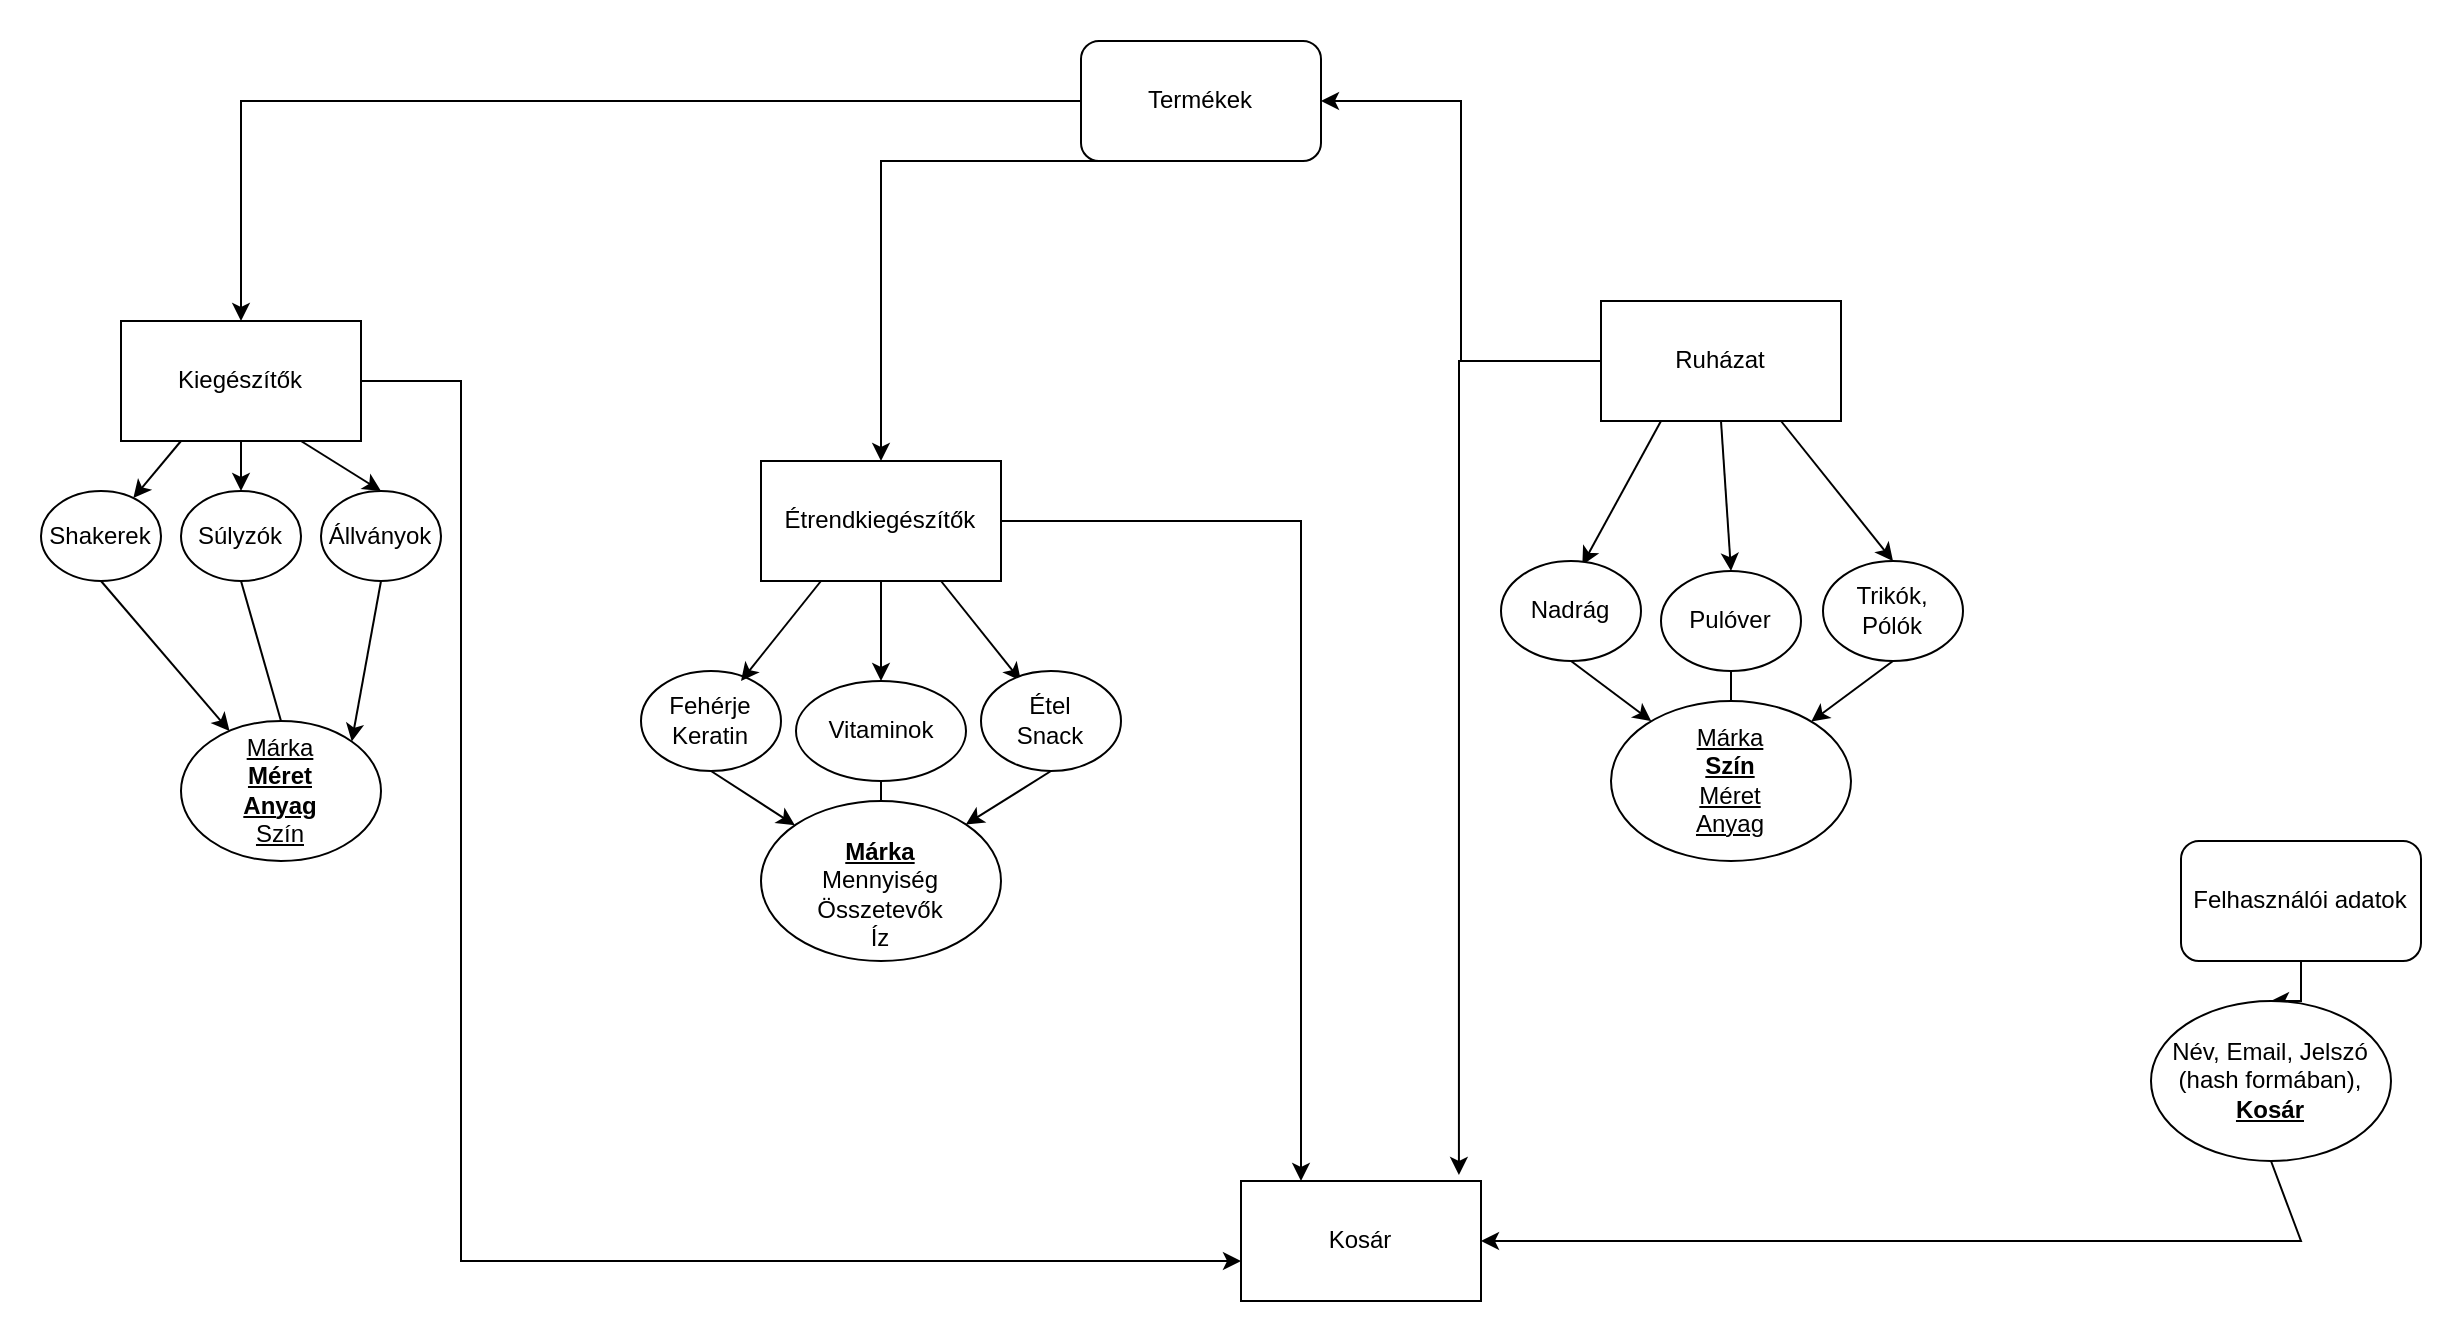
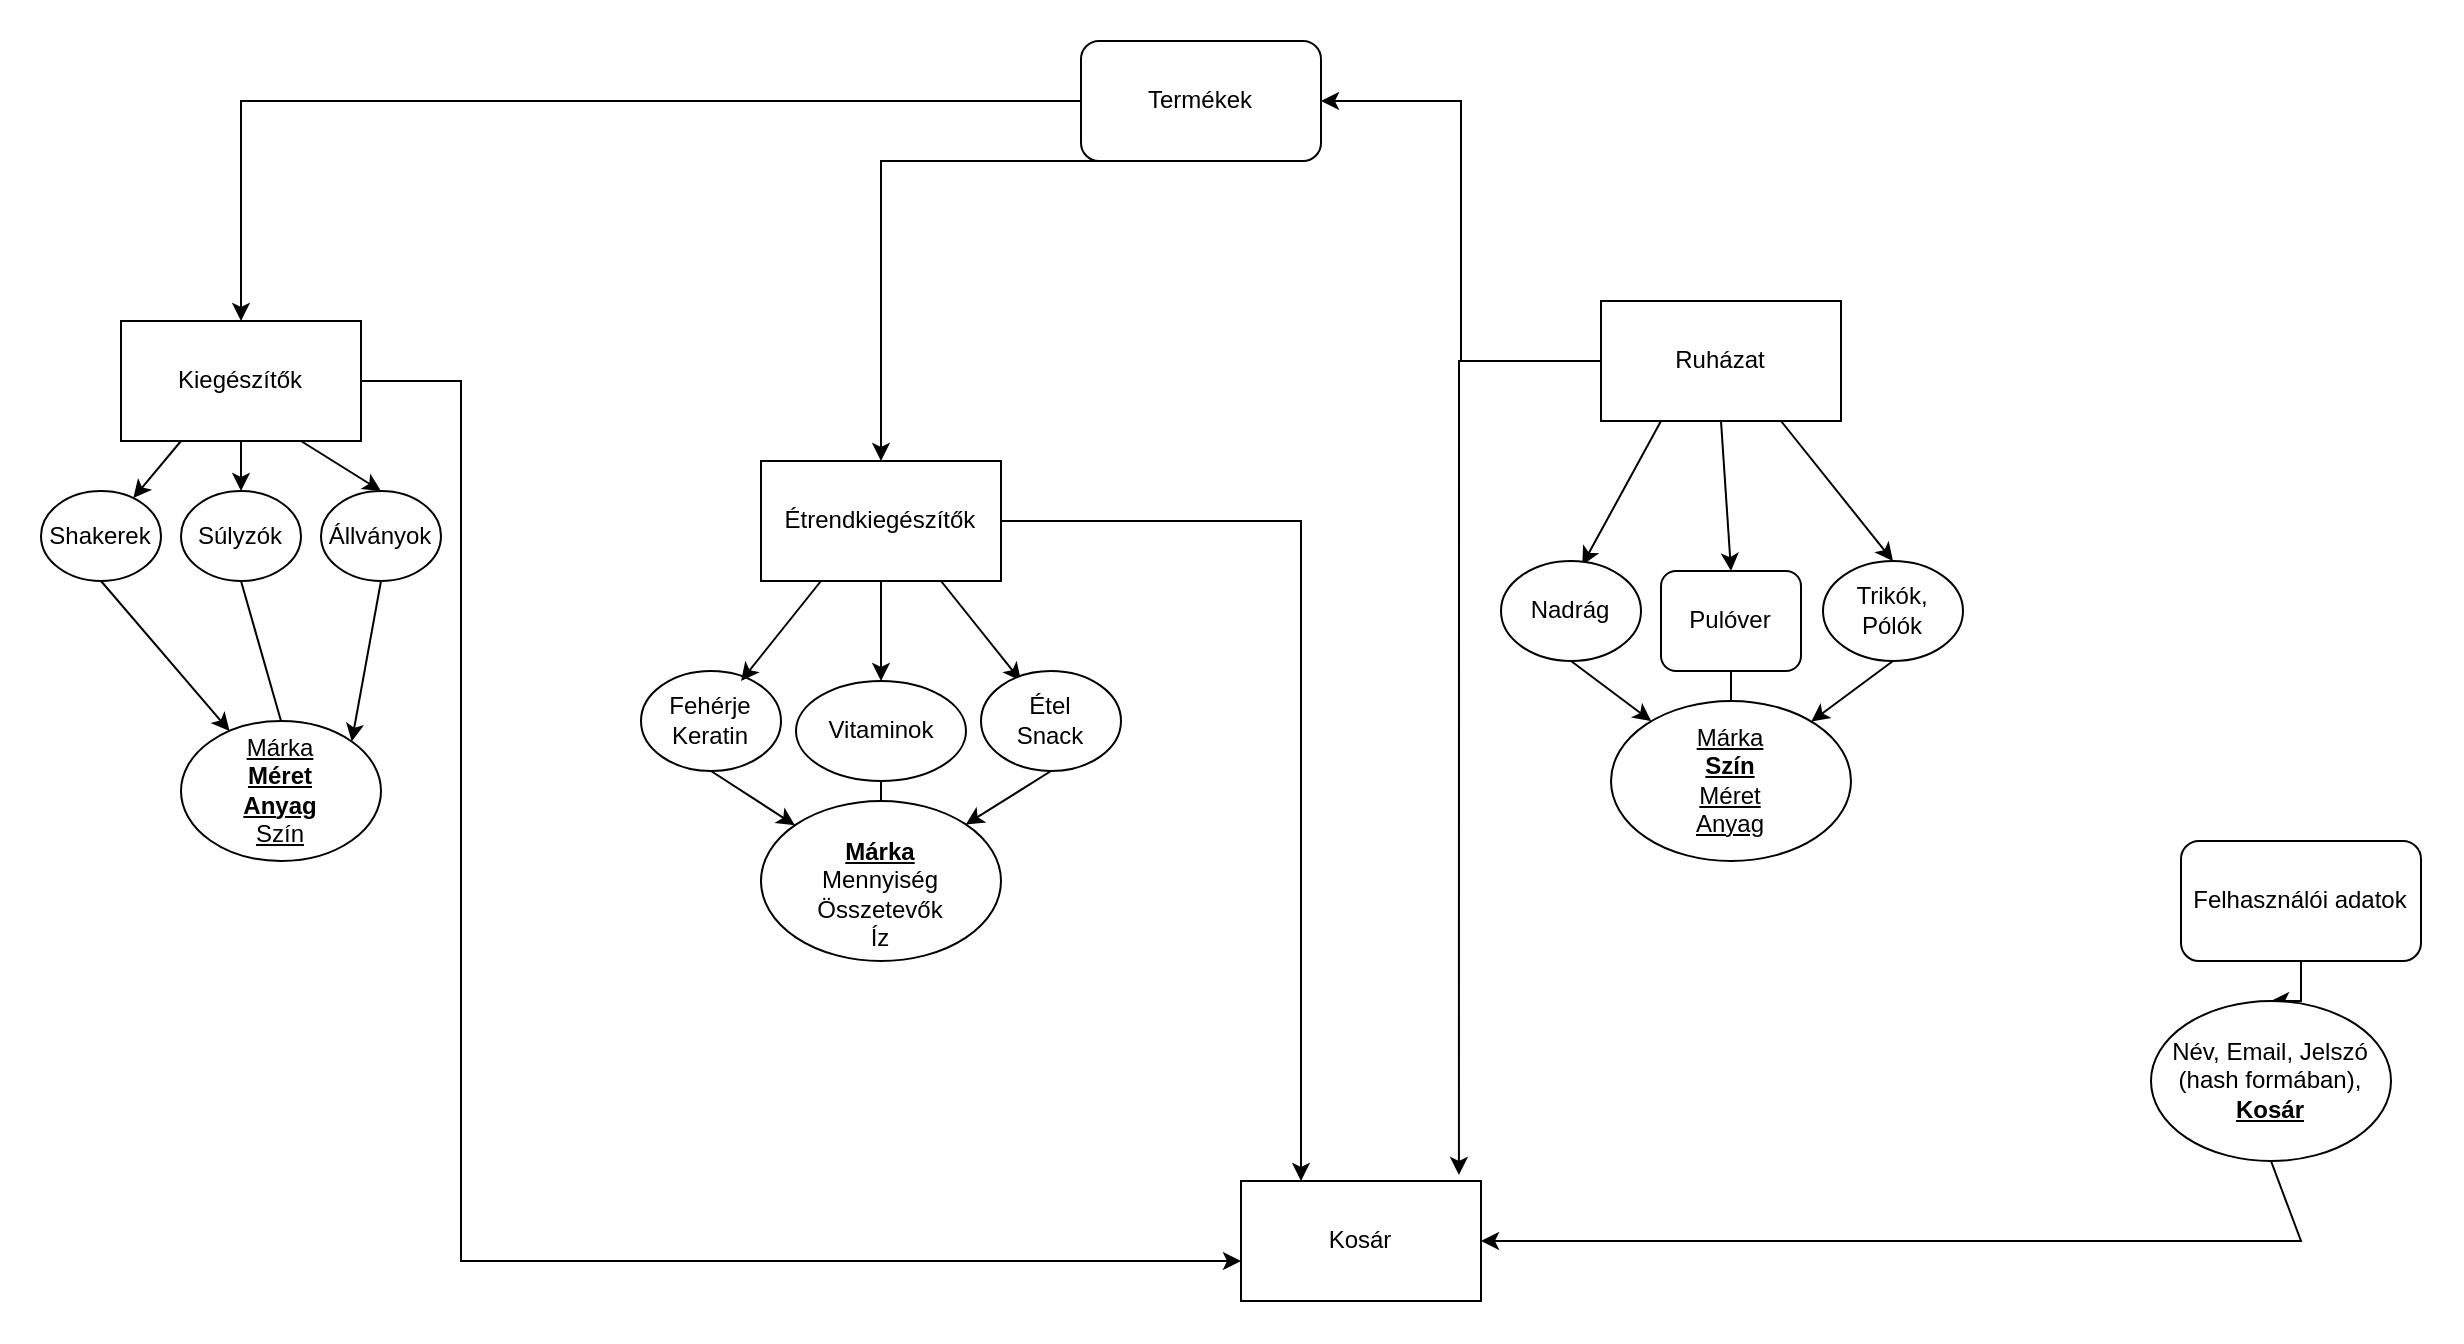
(1731, 621) -> (1731, 621)
